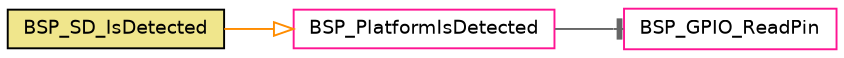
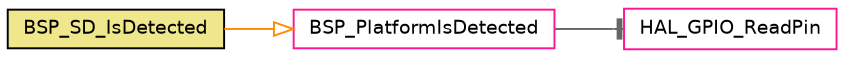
(730, 29) -> (730, 29)
